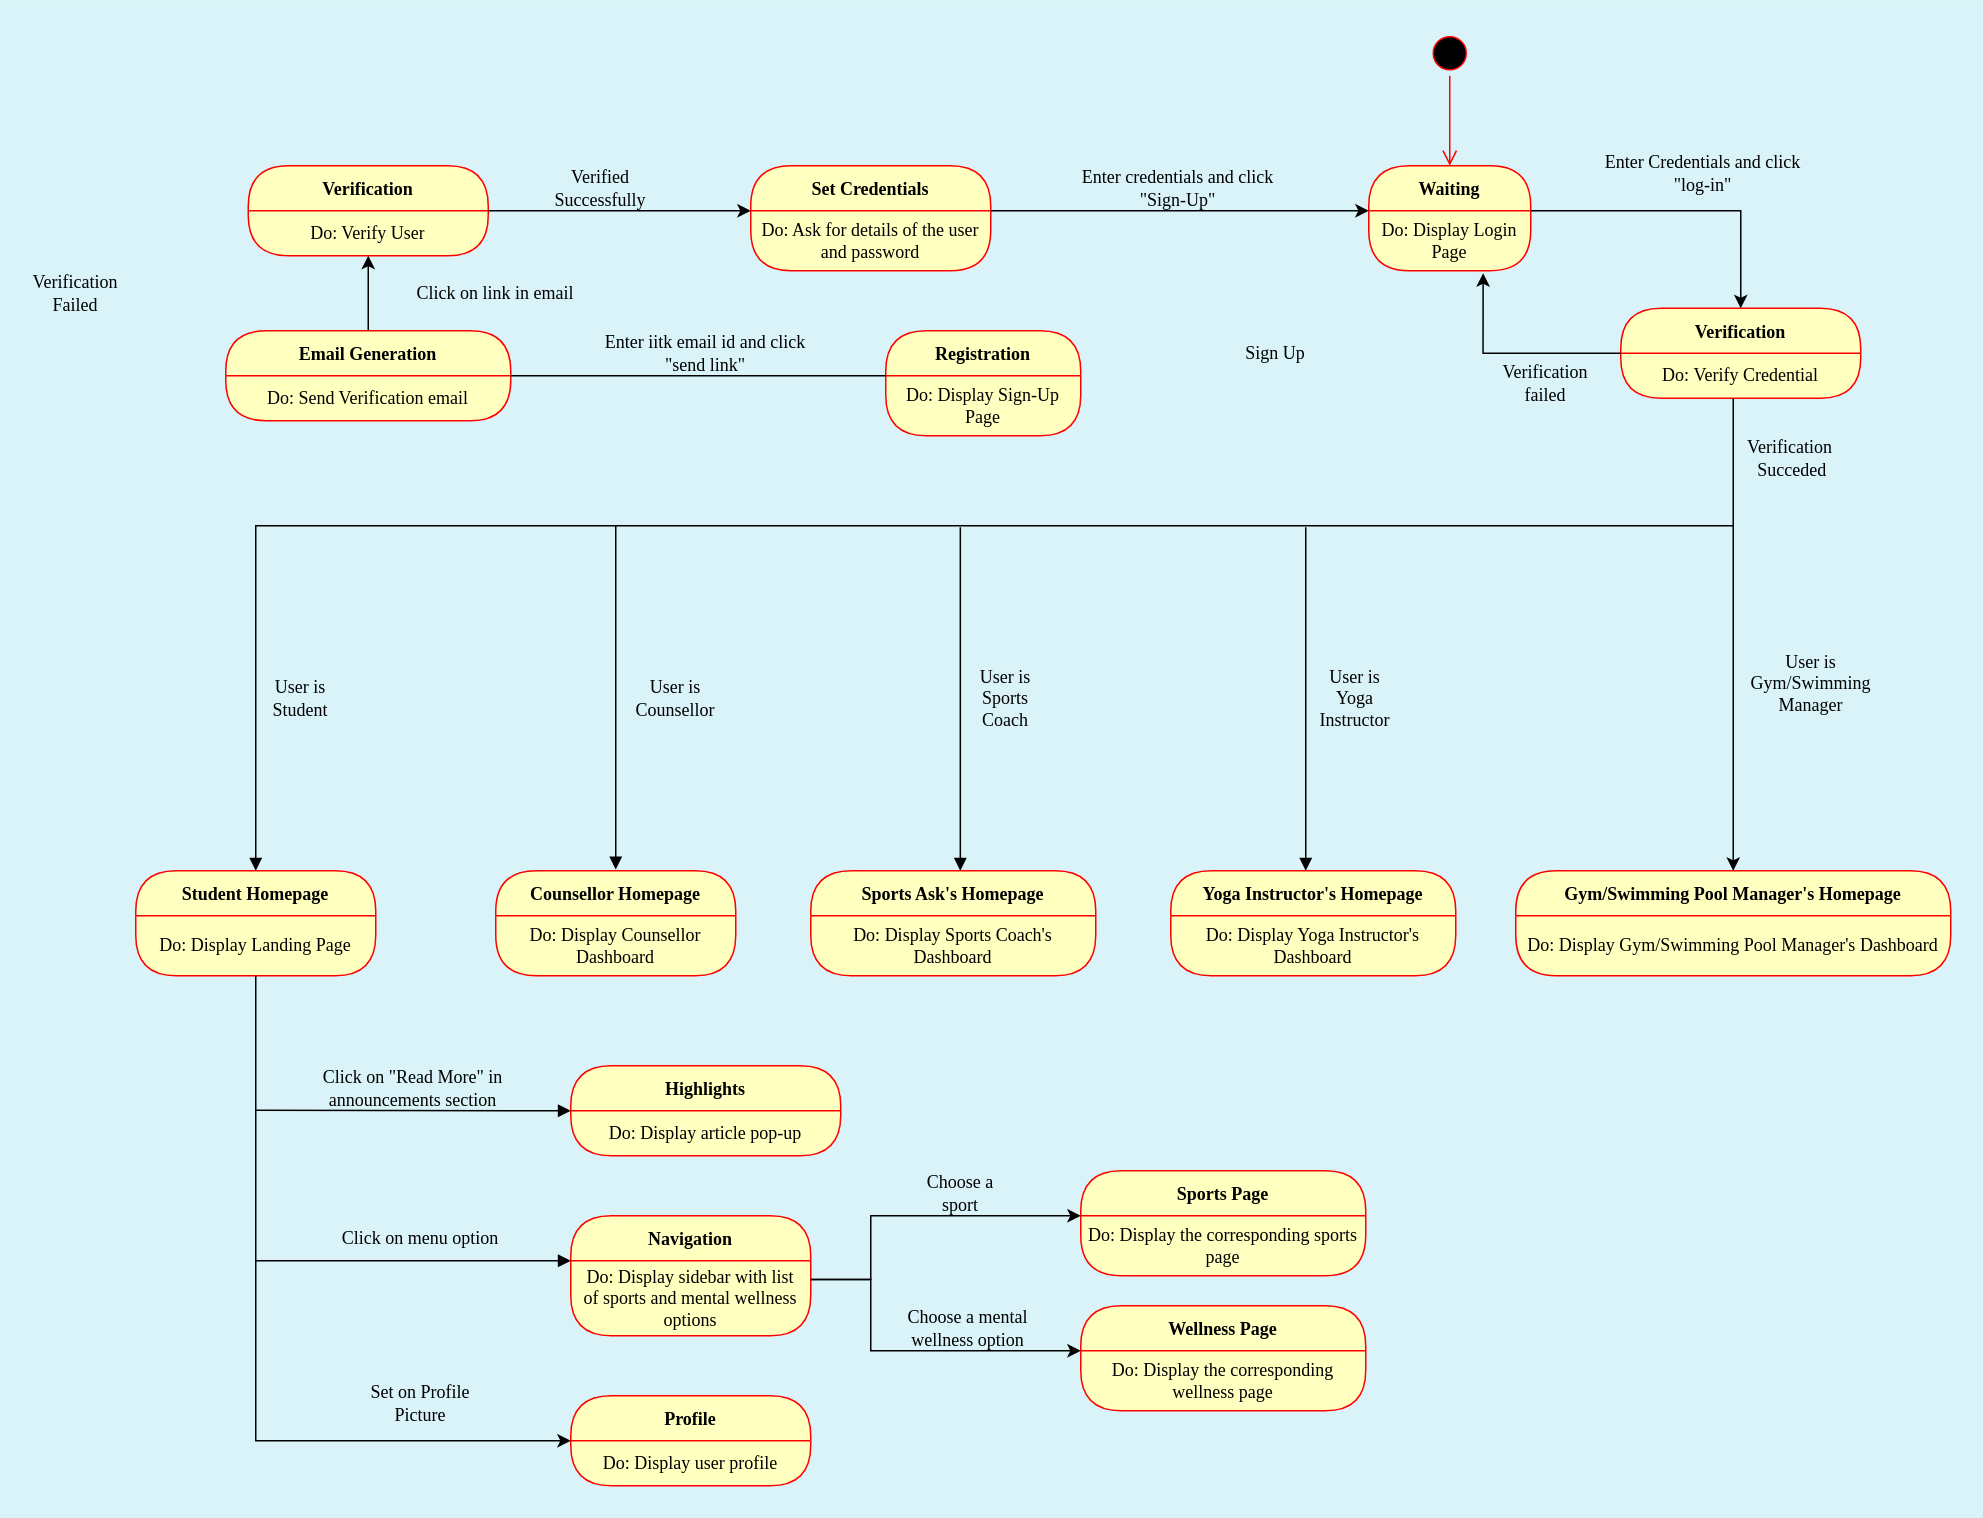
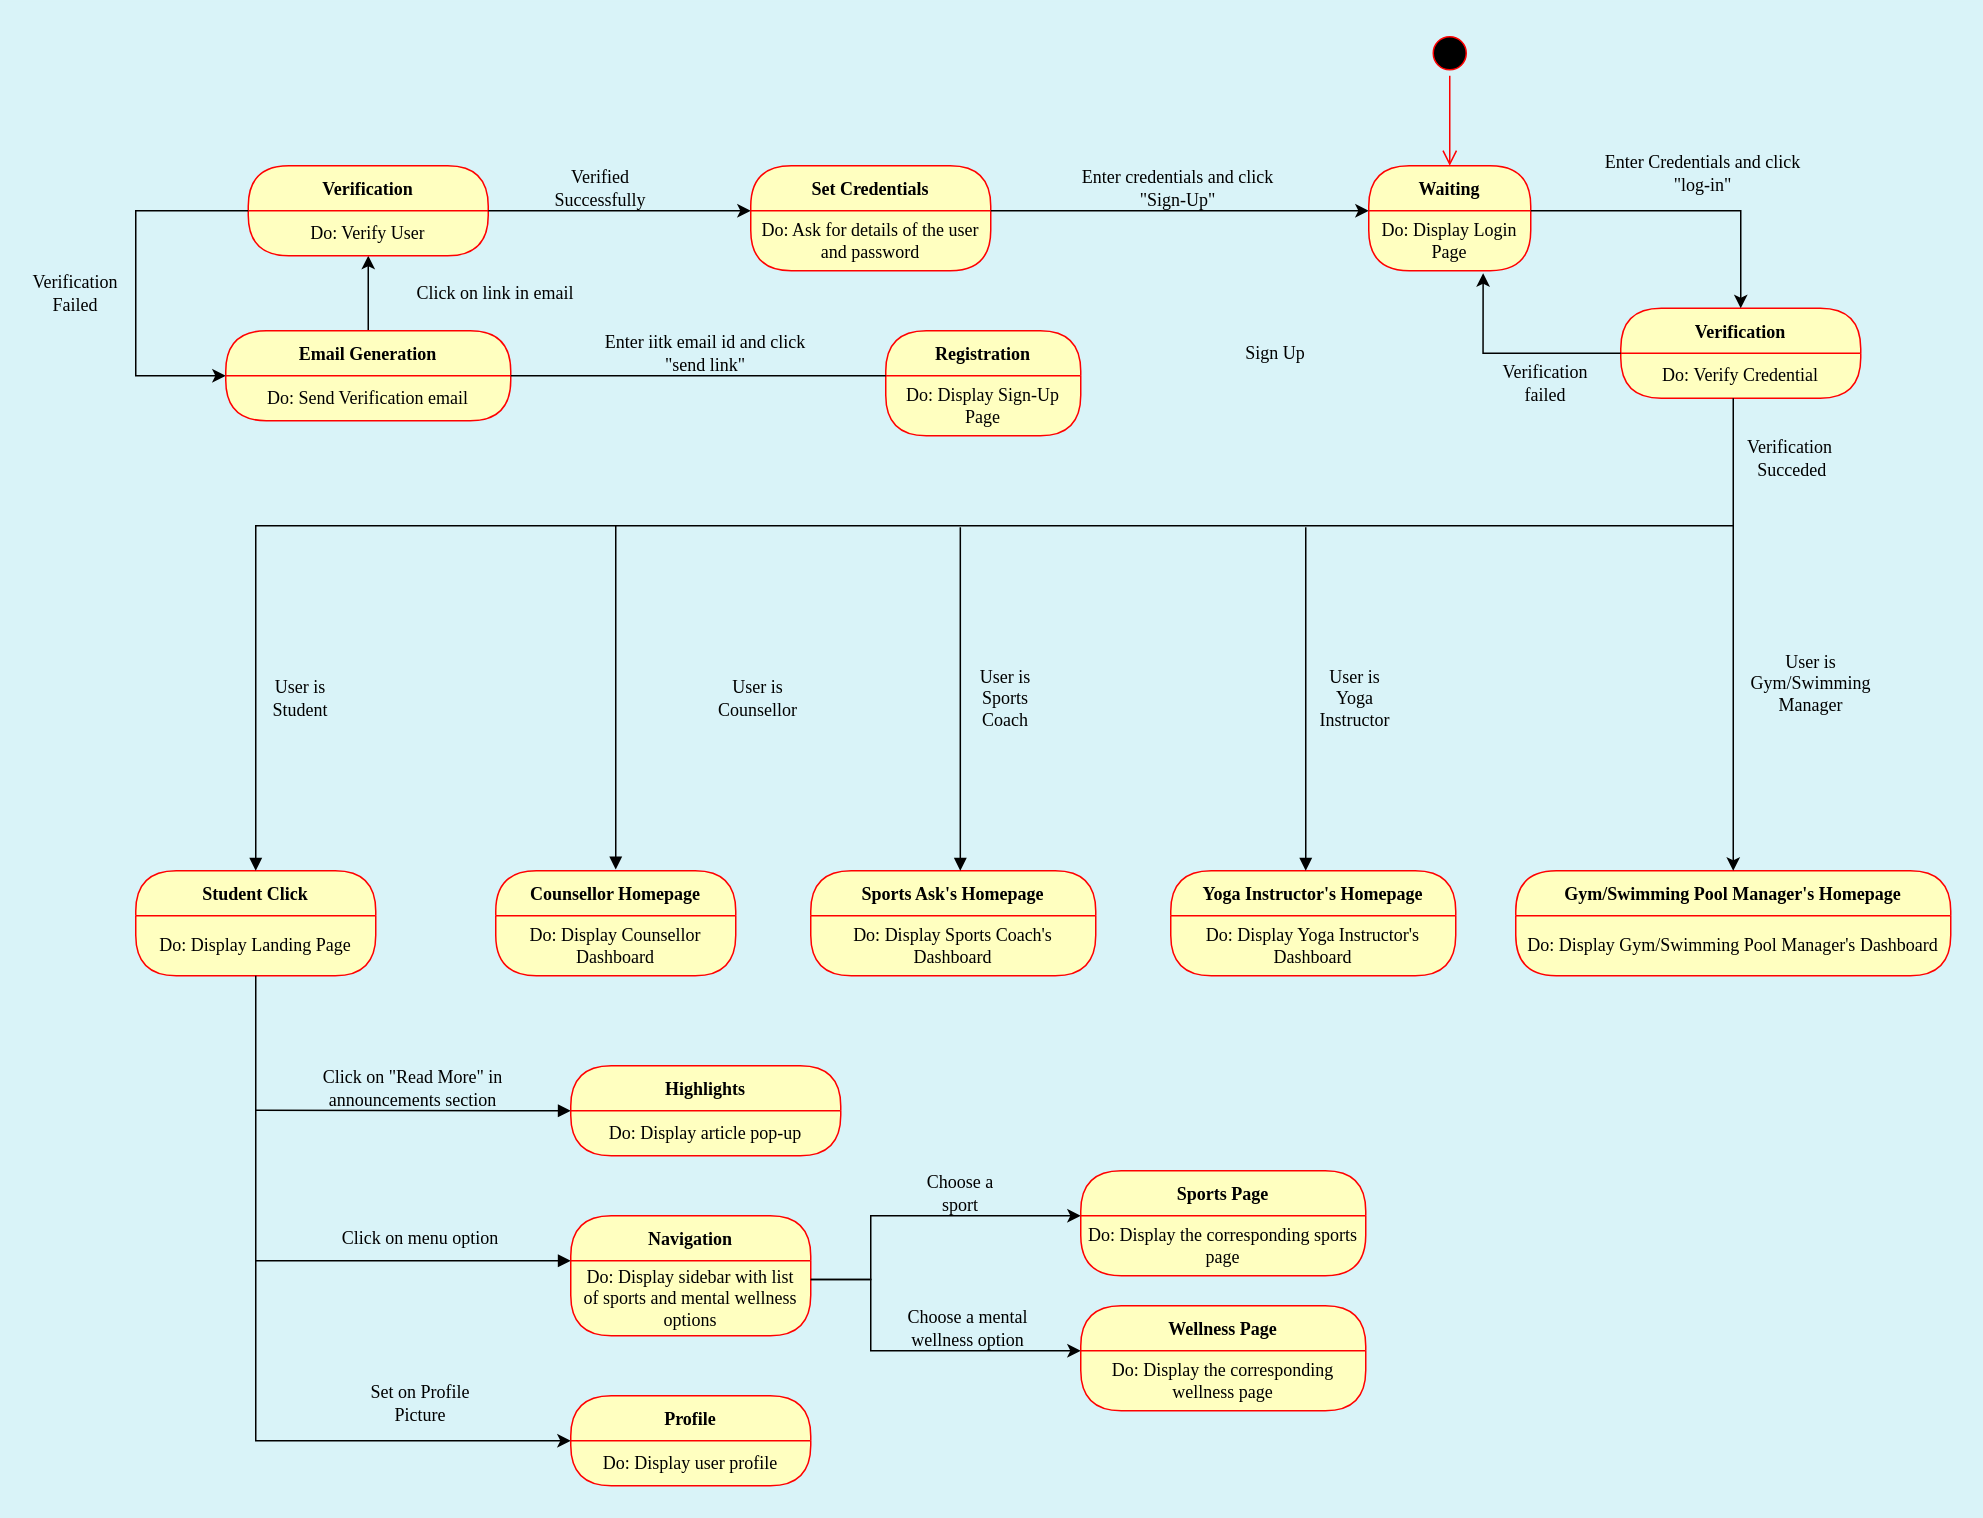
none -> (136, 278)
(676, 698) -> (758, 698)
(255, 894) -> (255, 894)
